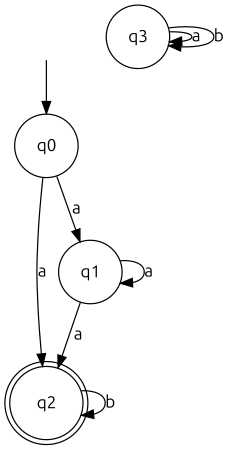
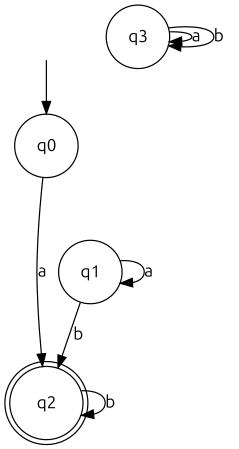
(66, 203) -> none
(79, 335) -> (79, 335)
